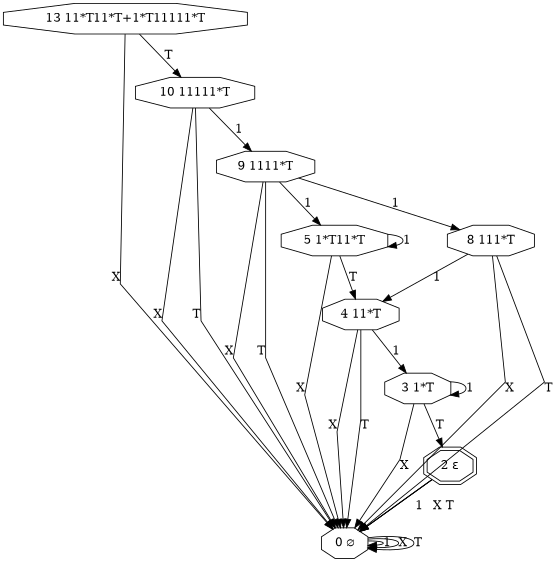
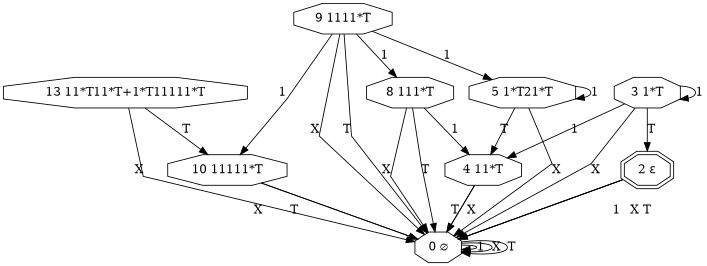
(227, 127) -> (291, 93)
(334, 241) -> (522, 93)
(387, 348) -> (570, 129)
